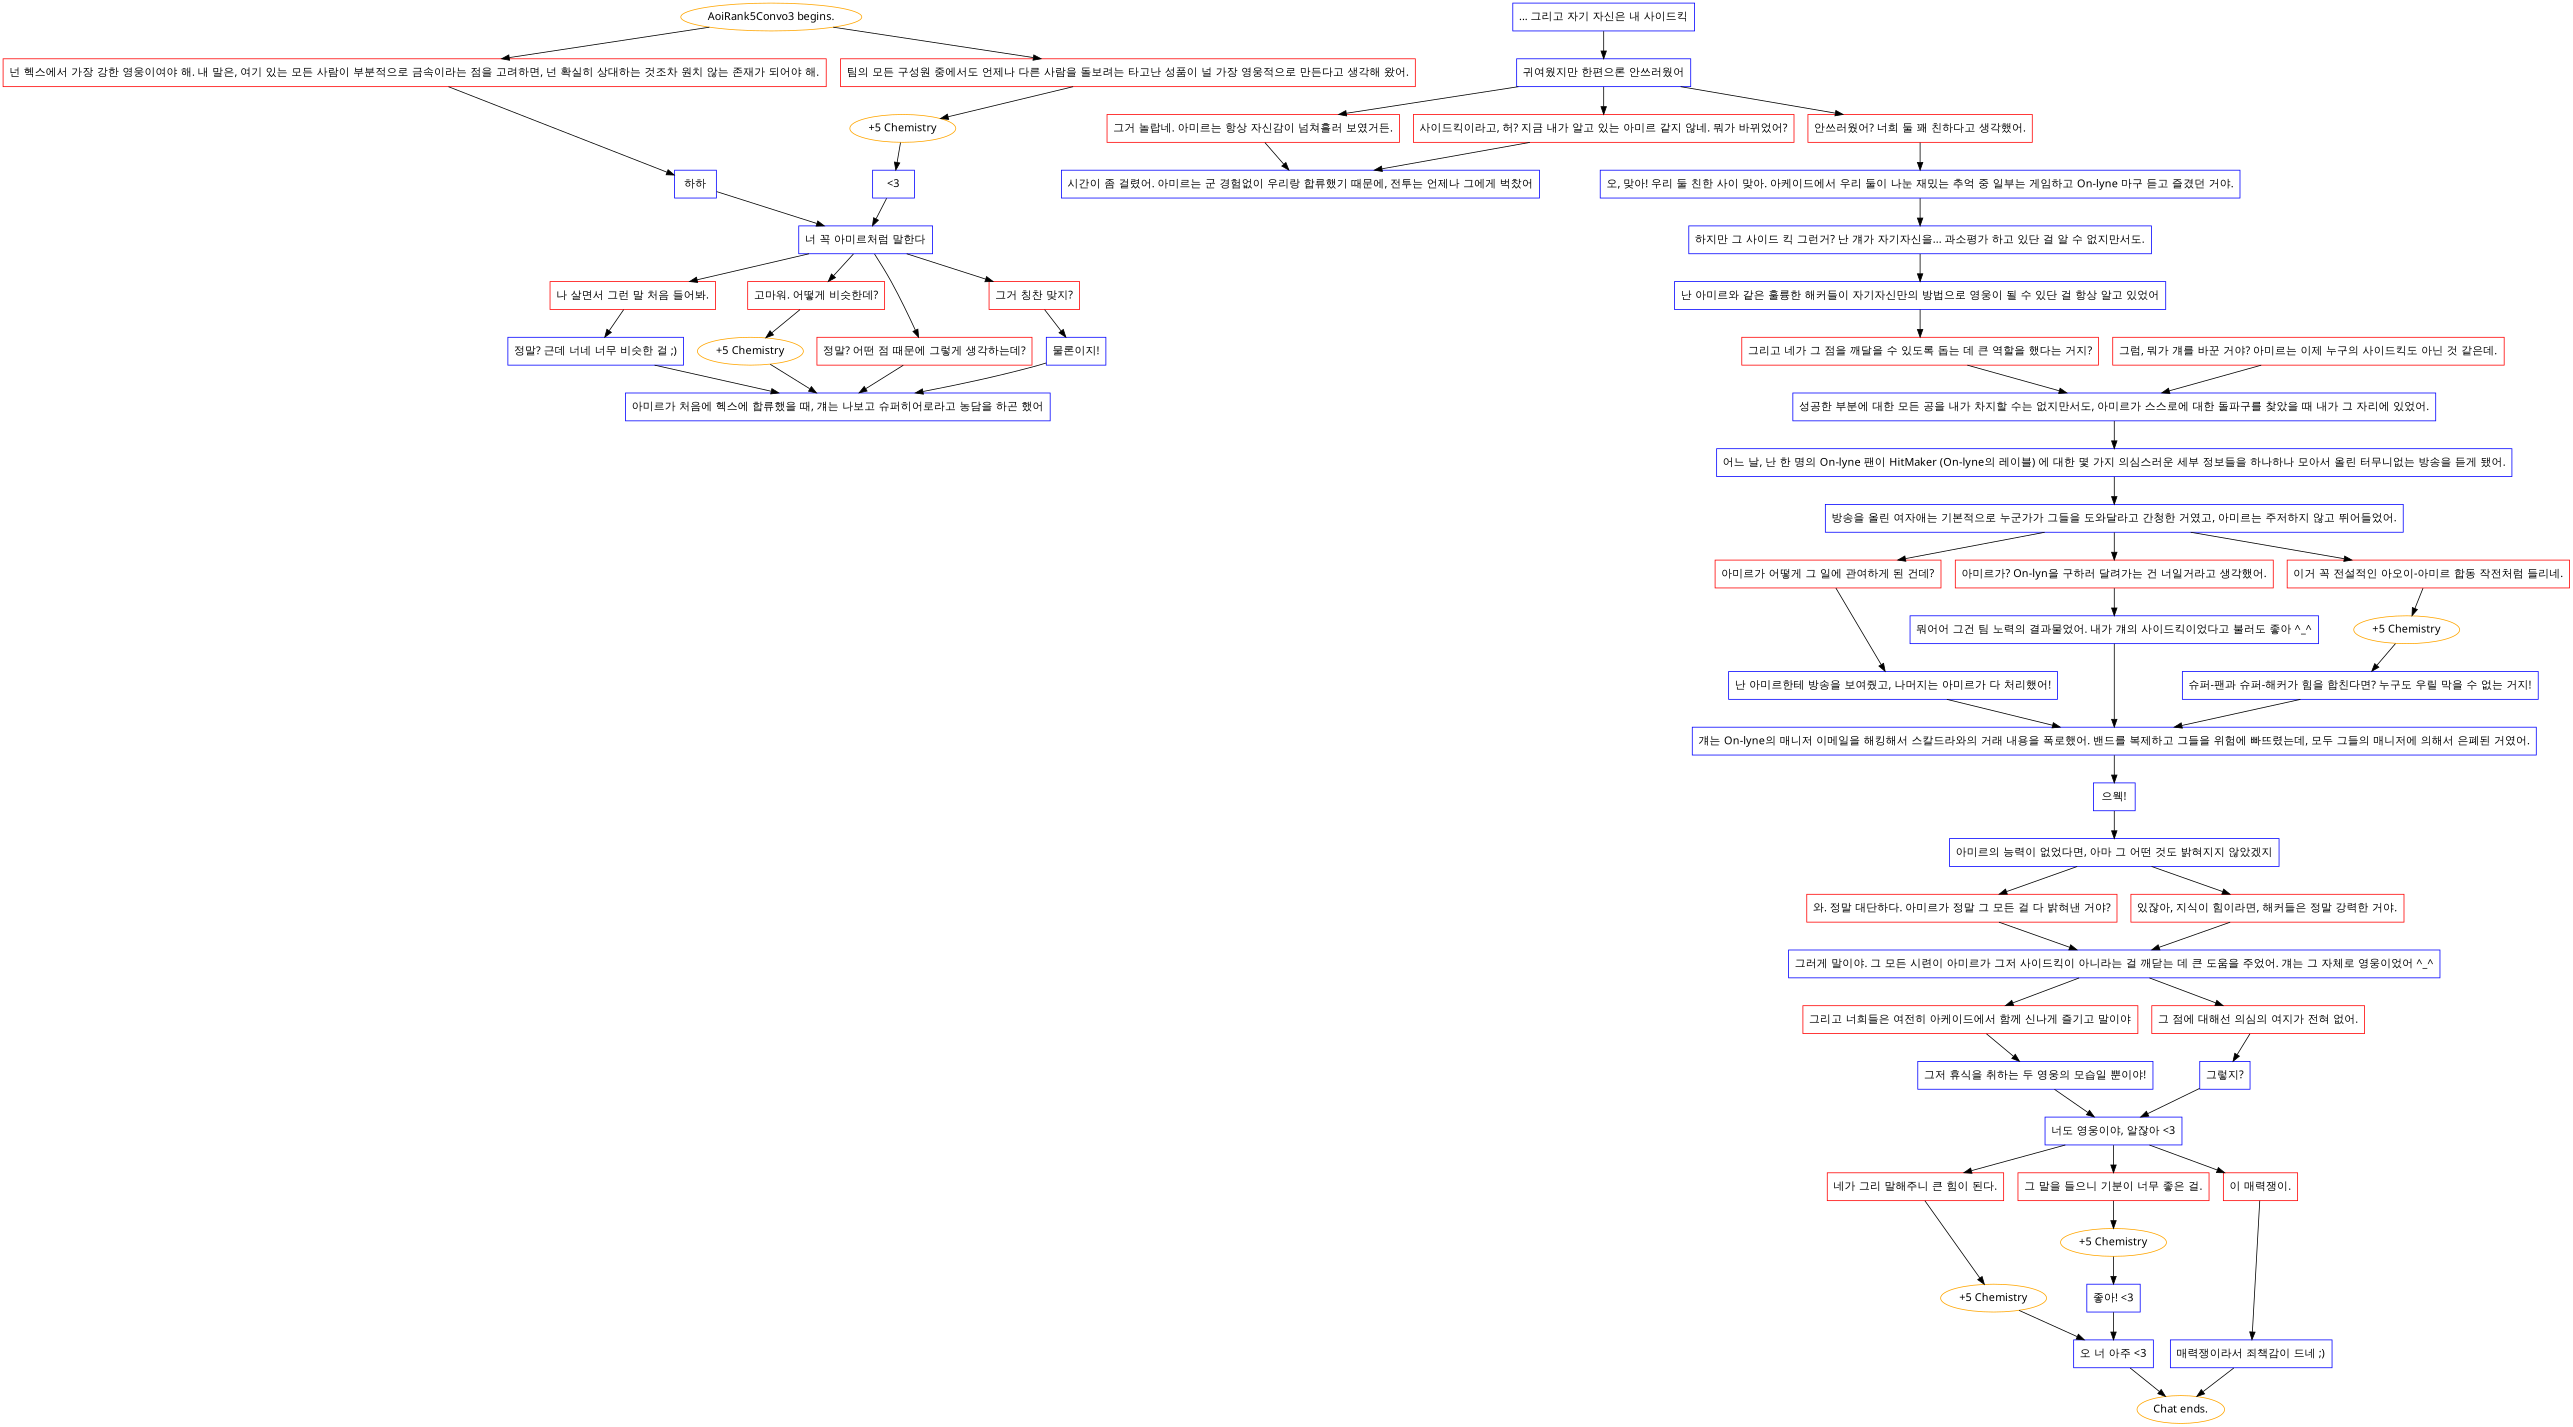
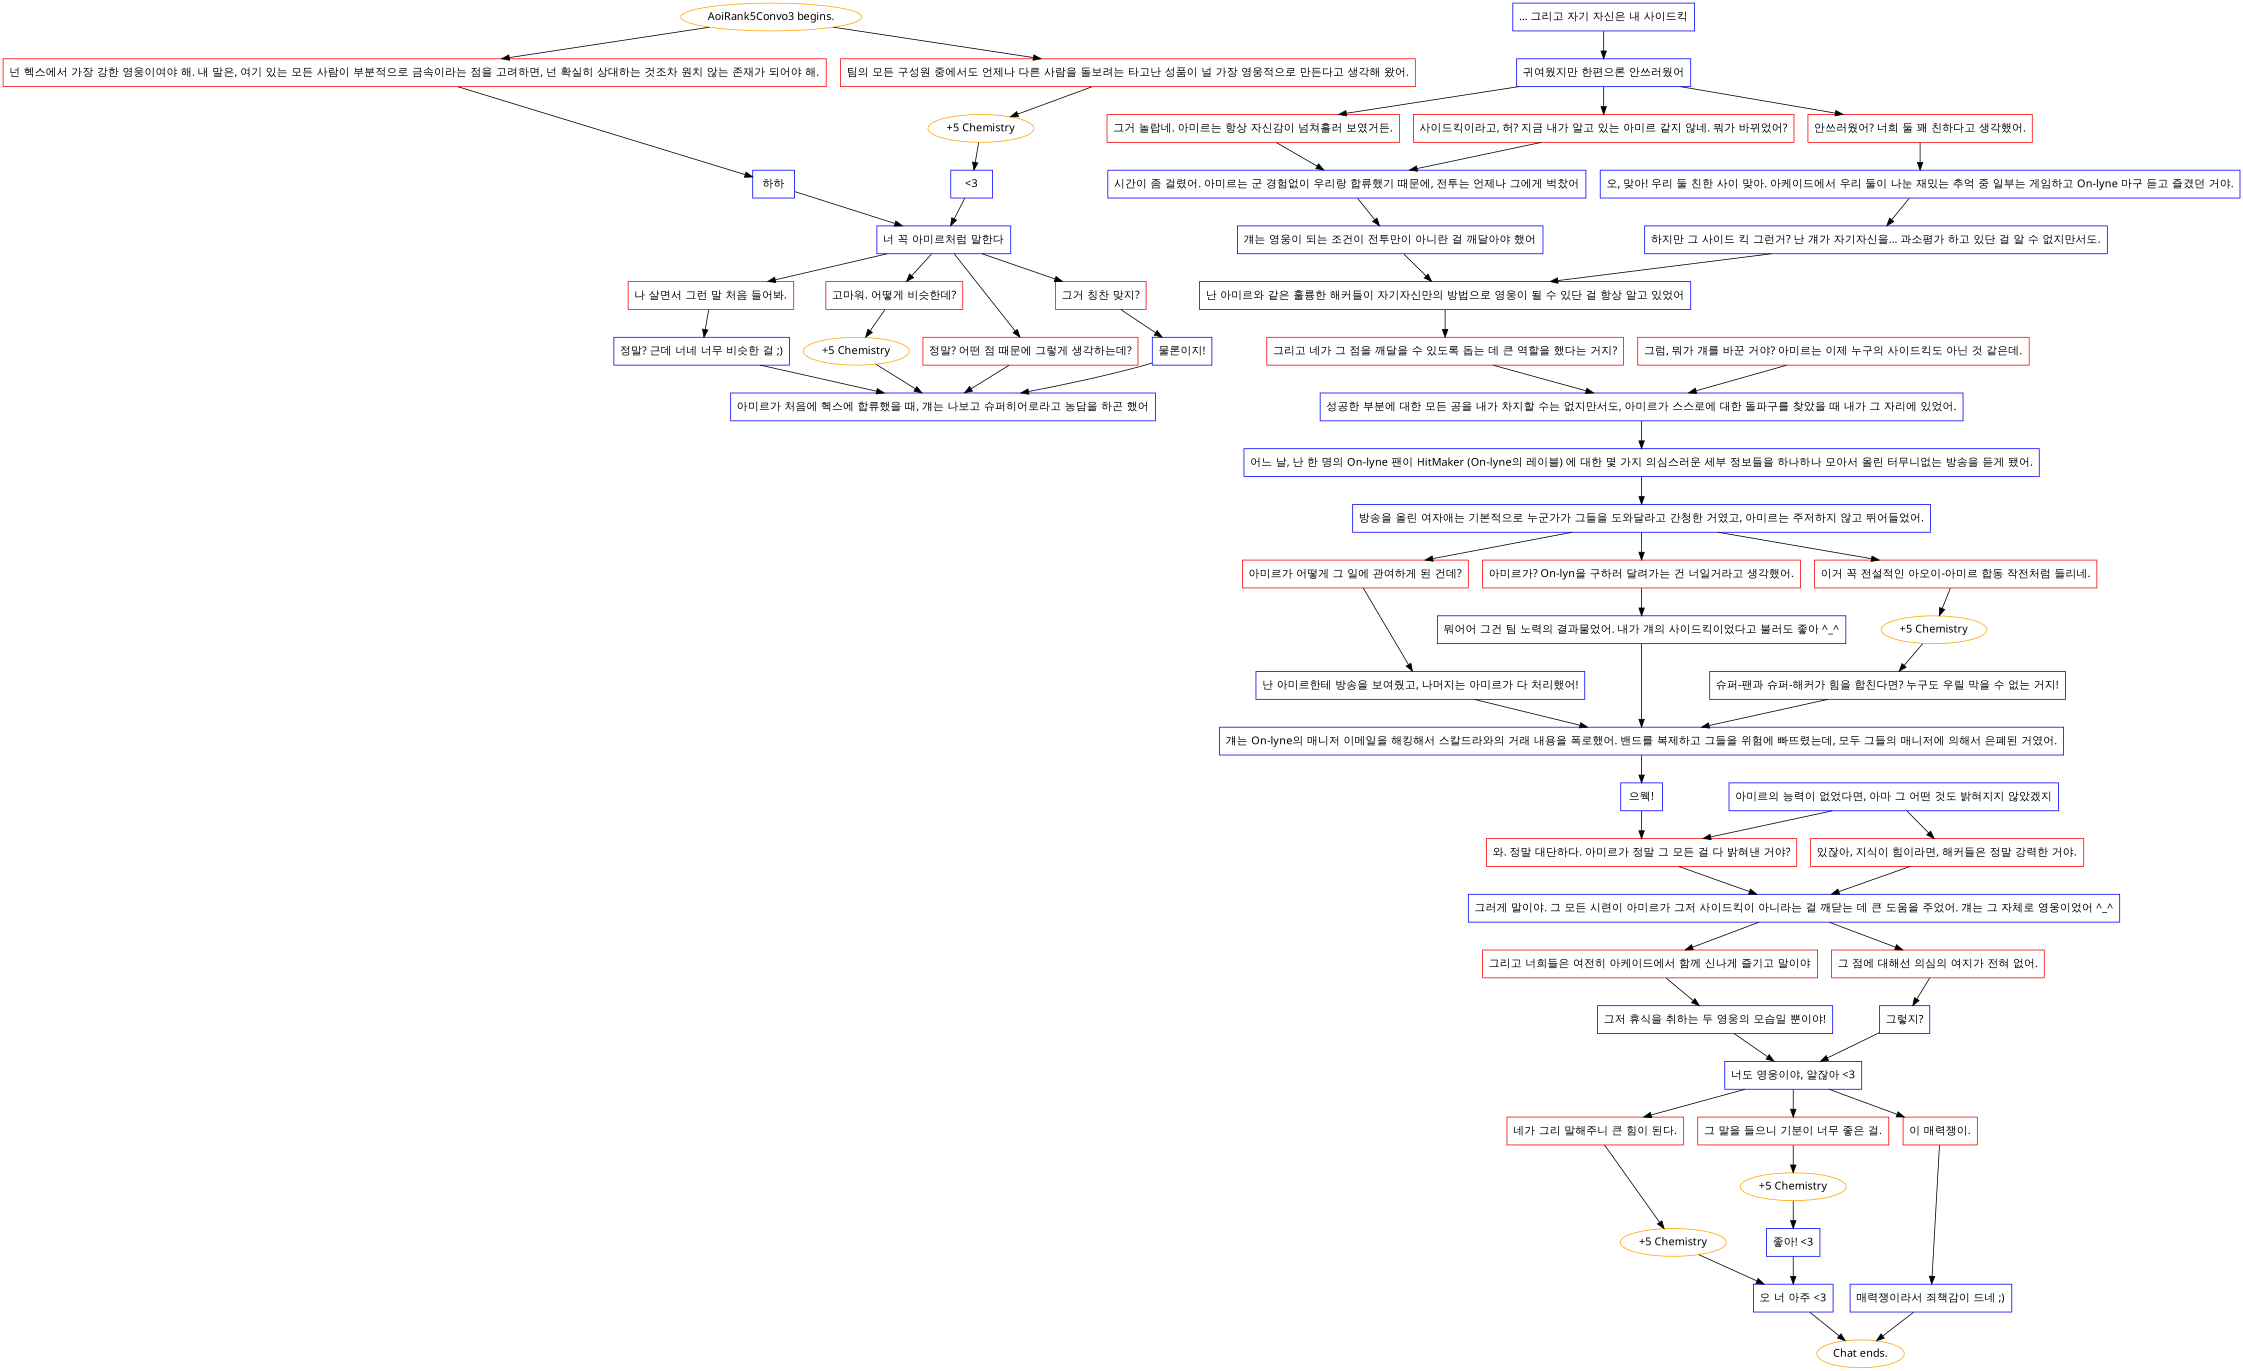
none -> (1390, 240)
(2114, 821) -> (1642, 821)
